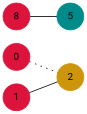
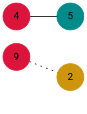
(16, 16) -> (16, 16)
(16, 57) -> (16, 57)
(16, 97) -> none
